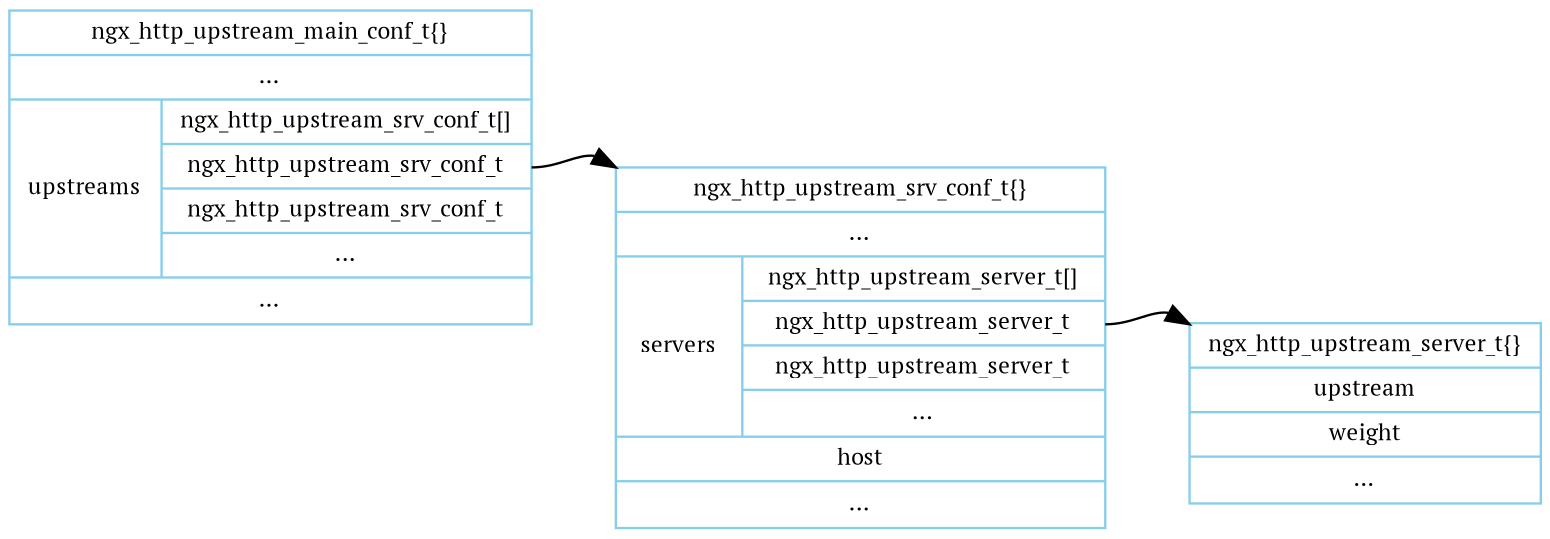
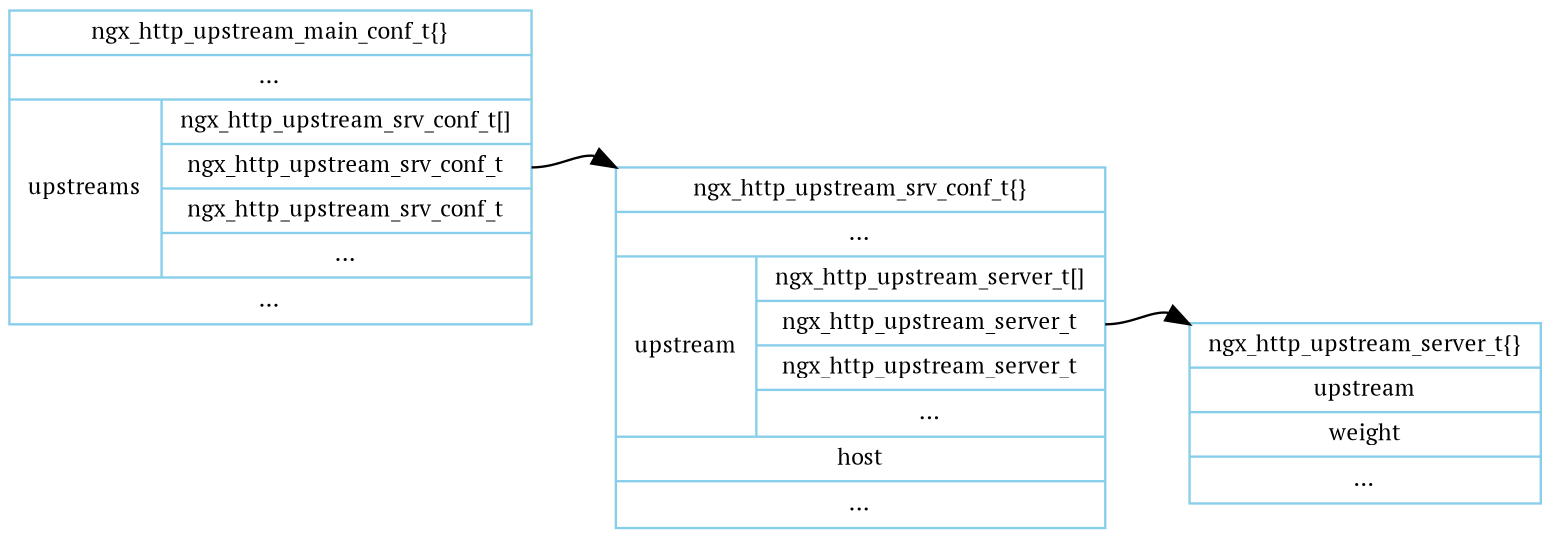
(679, 345) -> (686, 345)
